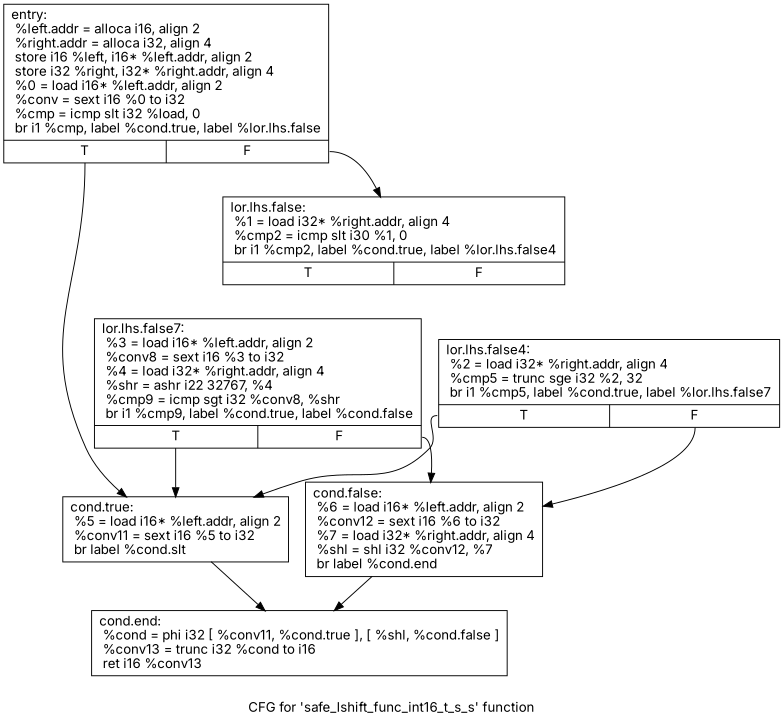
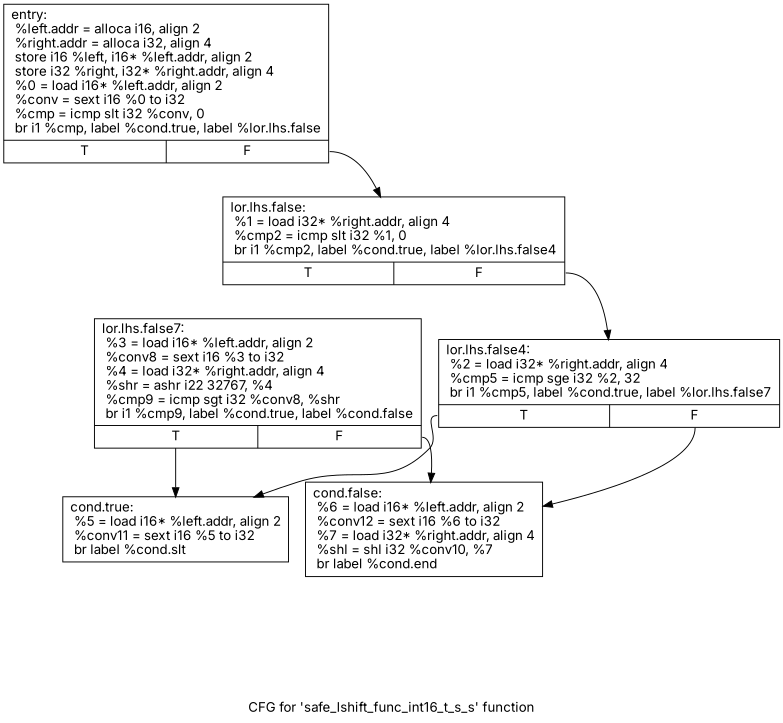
(106, 114) -> (108, 114)
(319, 236) -> (319, 236)
none -> (596, 293)
(64, 334) -> none
(544, 379) -> (544, 379)
(403, 550) -> (403, 550)
(299, 643) -> none
